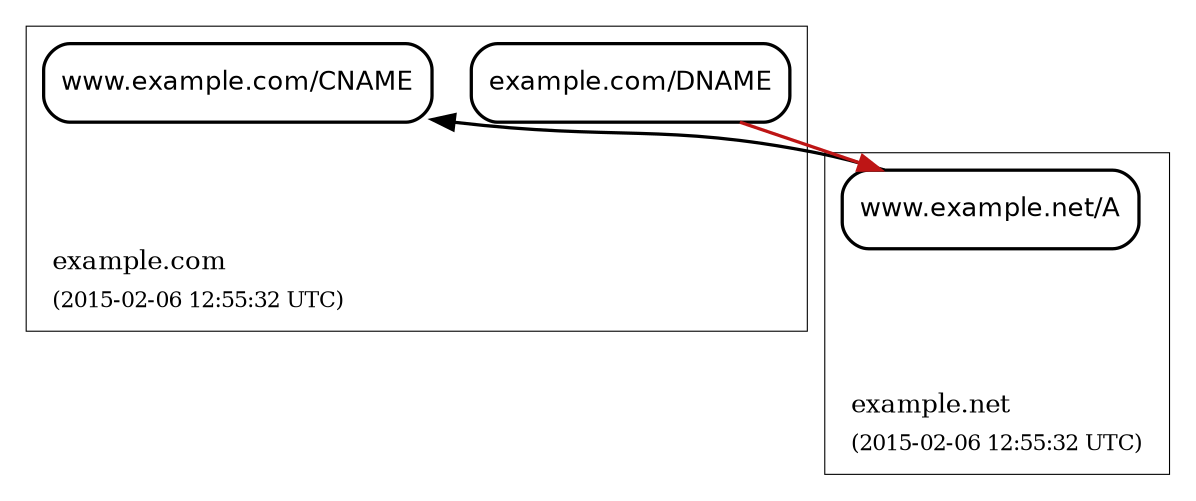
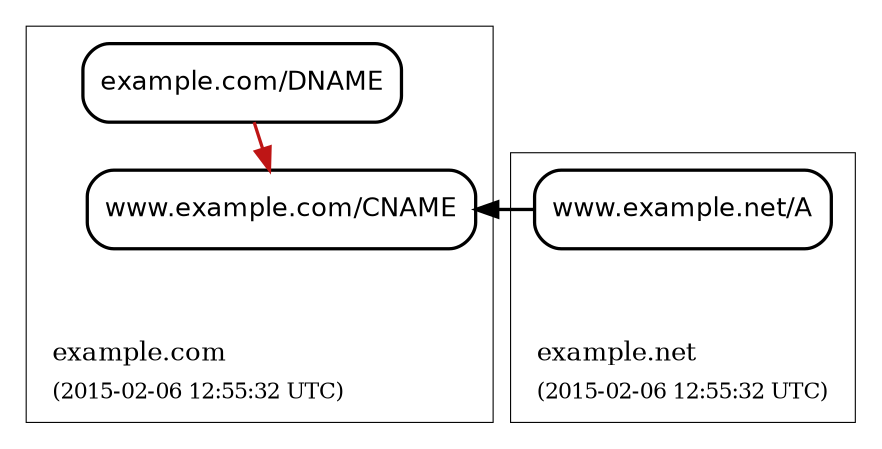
(800, 142) -> (258, 136)
